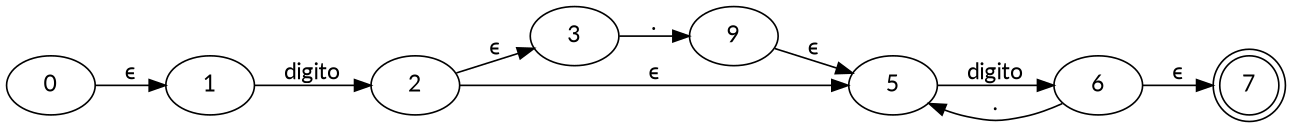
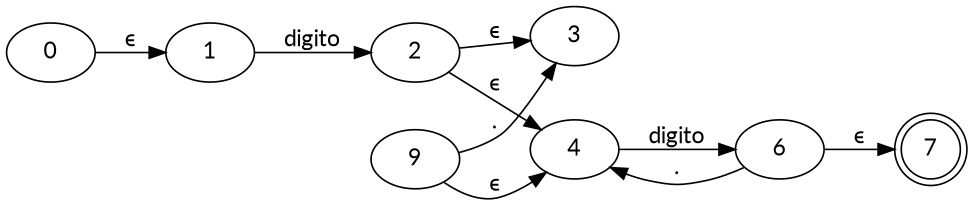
(646, 36) -> (511, 125)
(893, 85) -> (575, 149)
